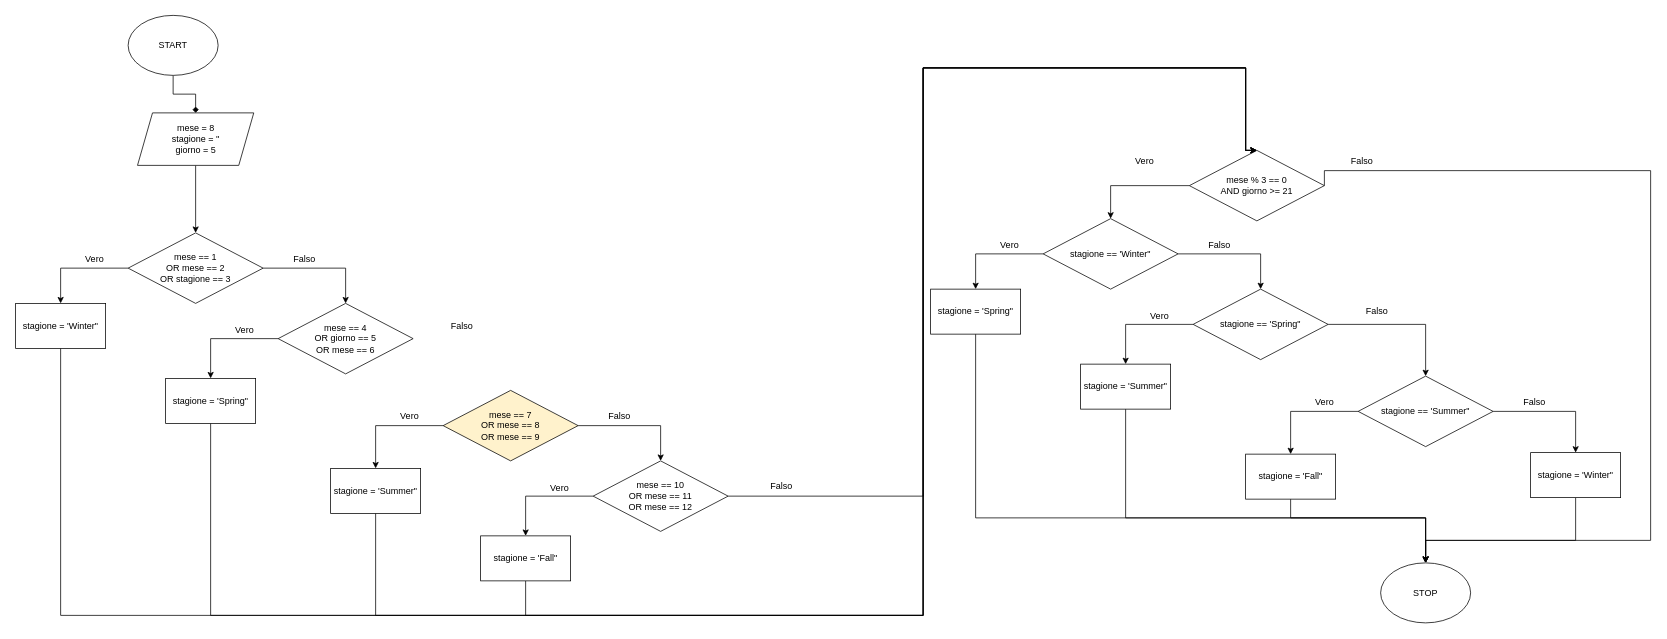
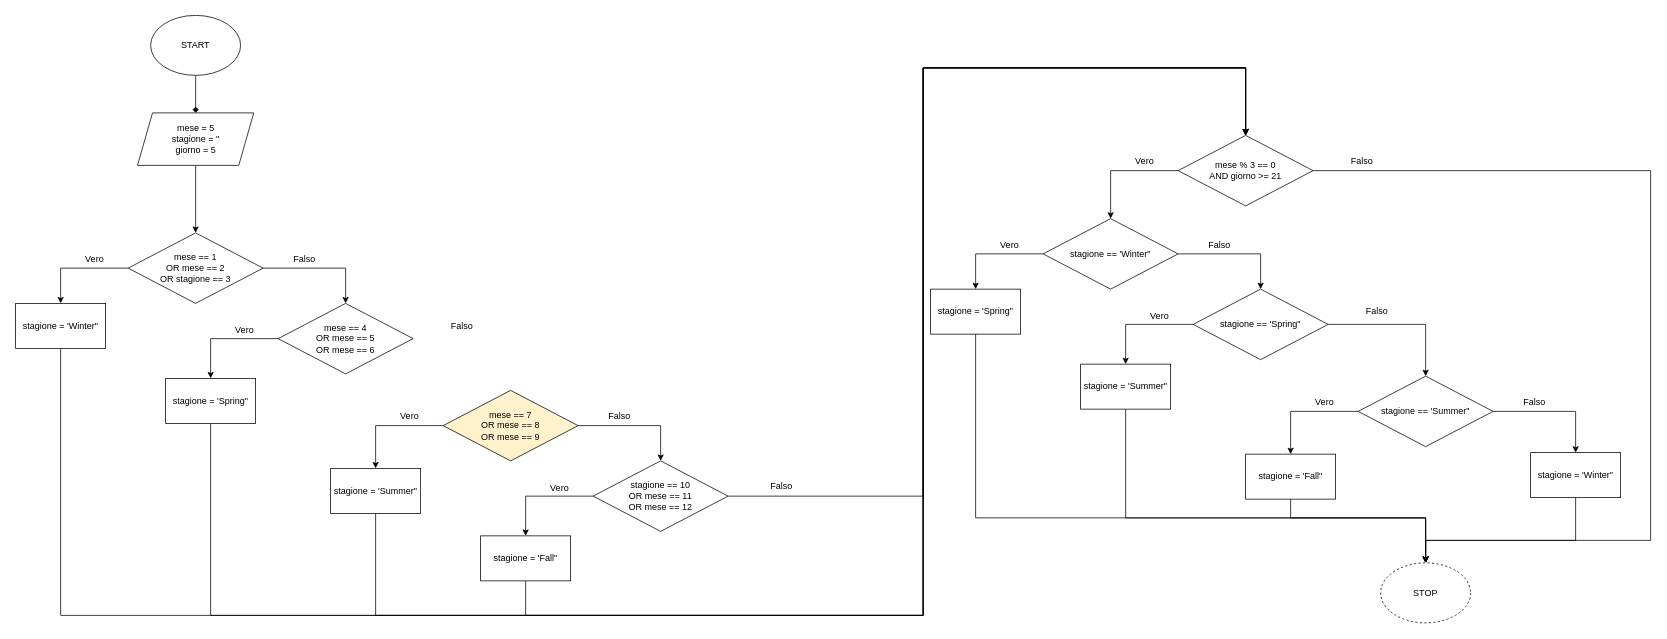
(173, 45) -> (195, 45)
(196, 139) -> (196, 139)
(1257, 186) -> (1245, 171)
(345, 339) -> (345, 339)
(660, 496) -> (660, 496)
(1425, 593) -> (1425, 593)
